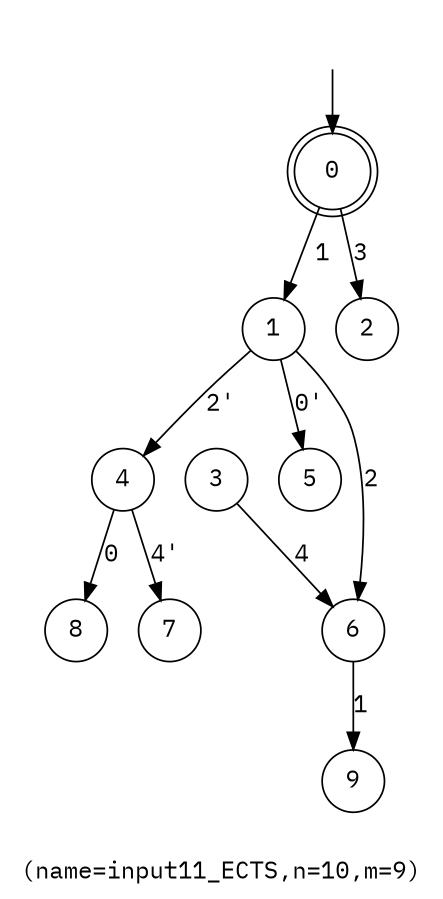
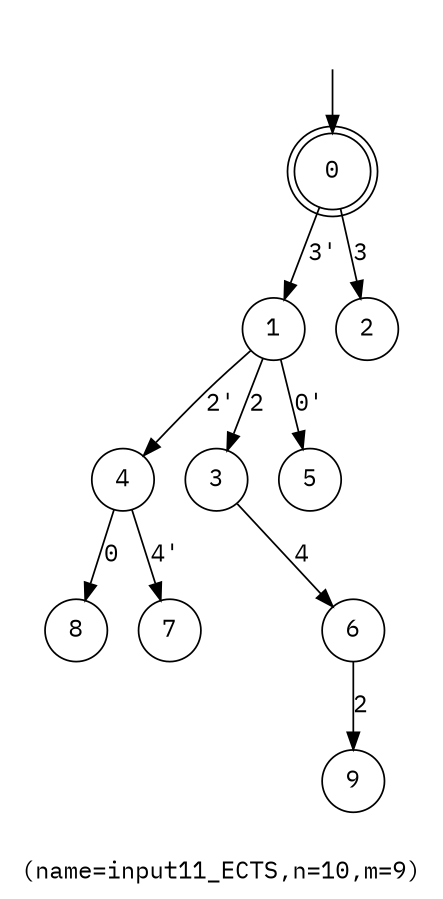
(323, 254) -> (323, 254)
(358, 457) -> (248, 396)
(361, 706) -> (361, 706)
